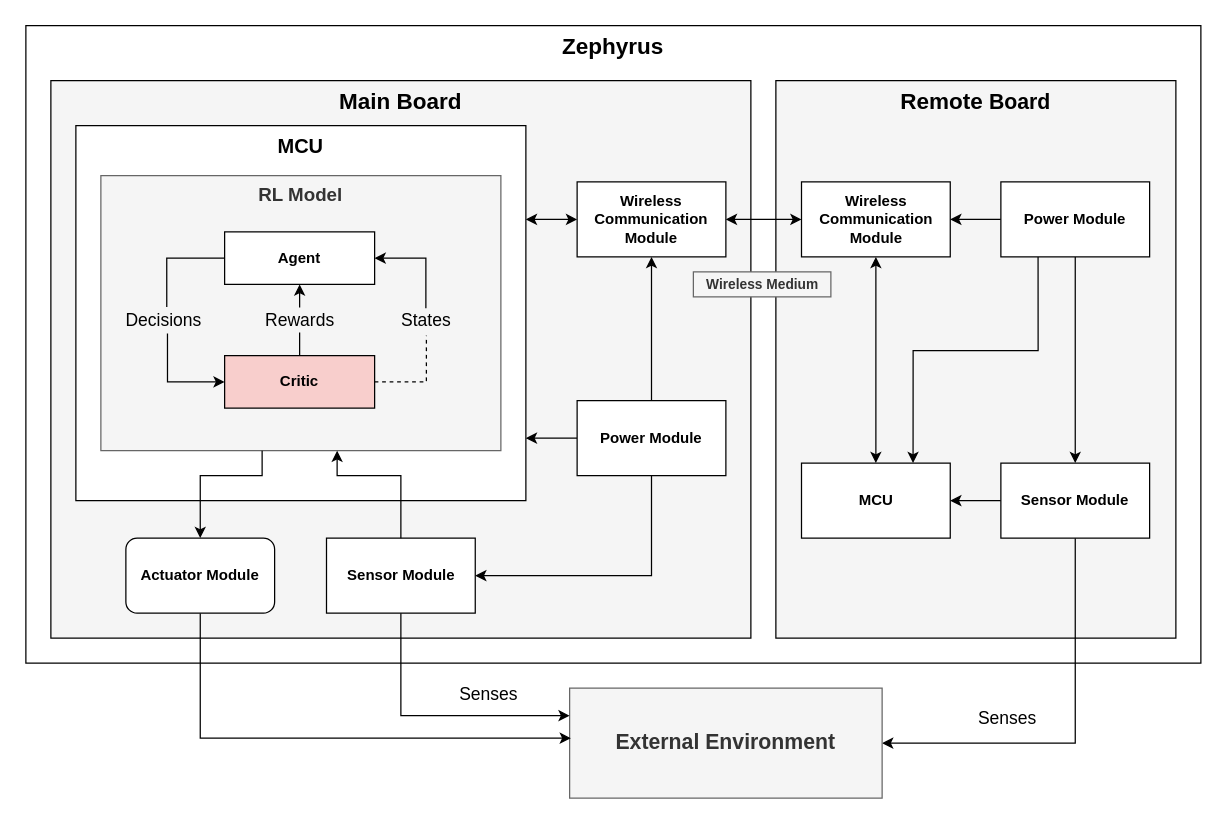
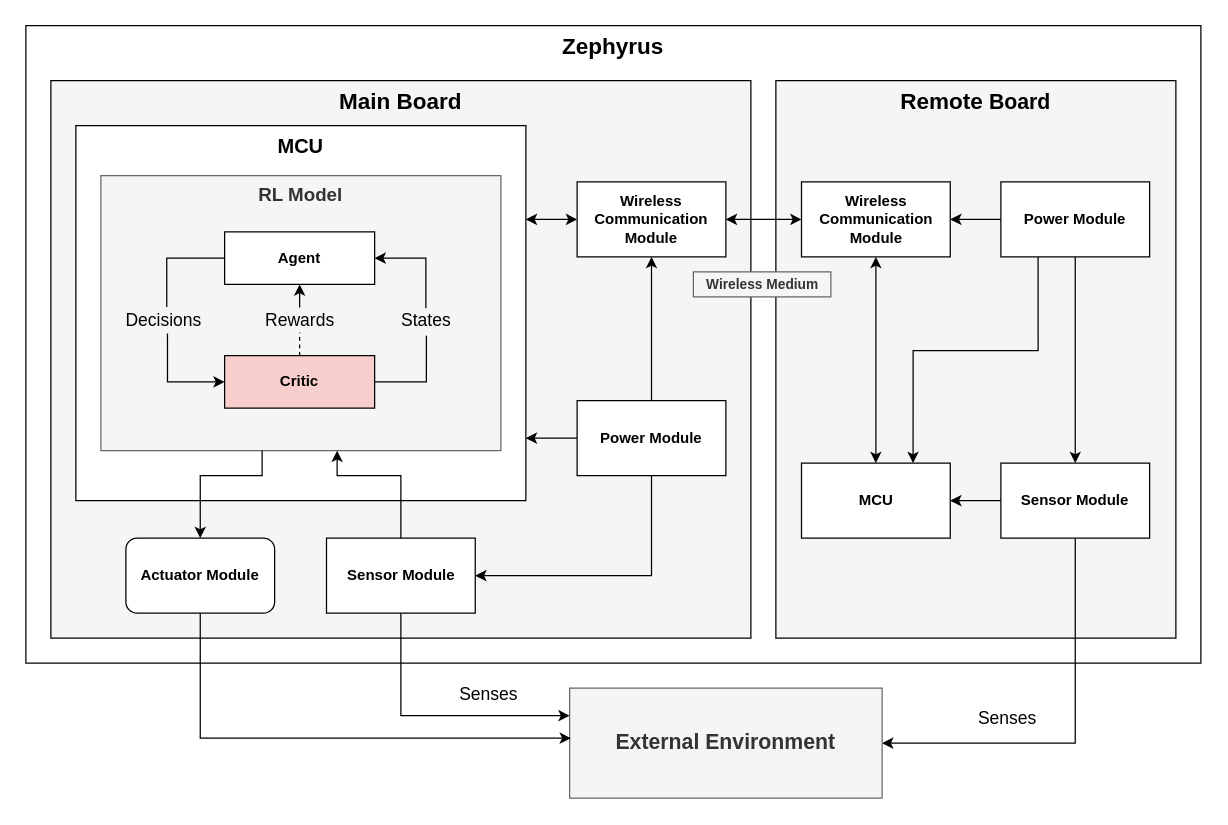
(299, 343) -> (299, 343)
(425, 382) -> (425, 382)
